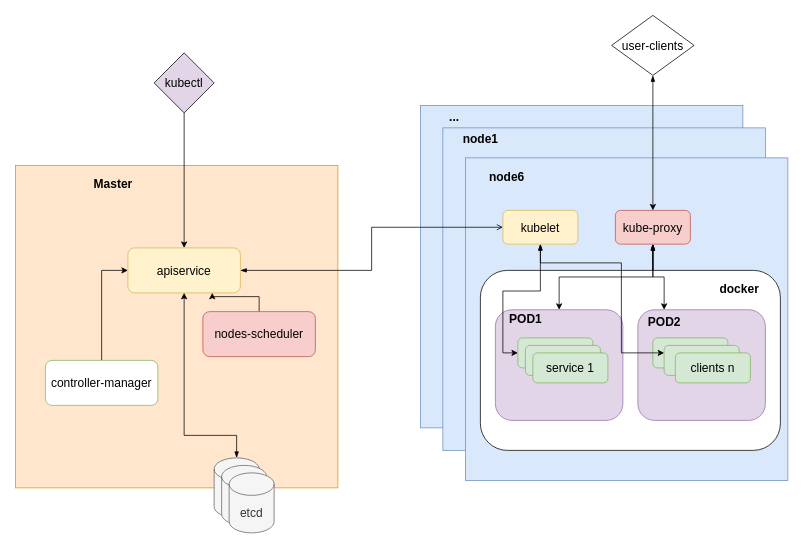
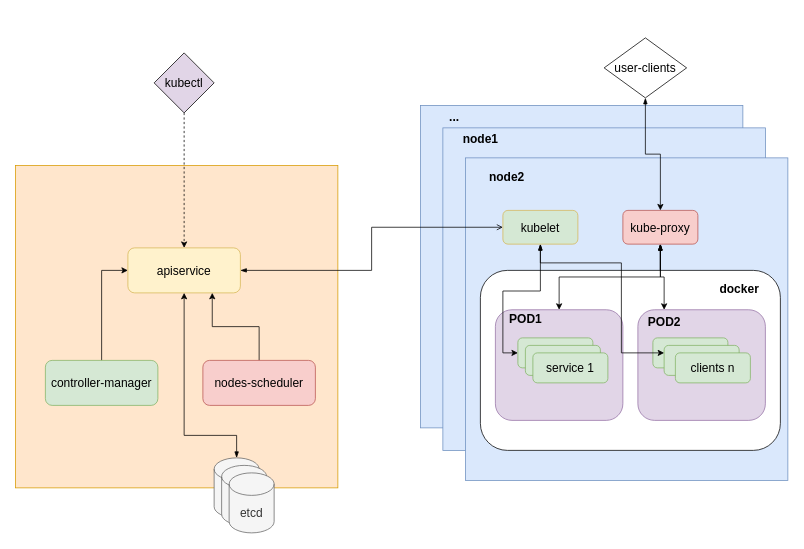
(653, 45) -> (645, 68)
(507, 177) -> (507, 177)
(184, 178) -> (184, 178)
(113, 184) -> none
(540, 227) -> (540, 227)
(653, 227) -> (660, 227)
(259, 334) -> (259, 383)
(102, 383) -> (102, 383)
